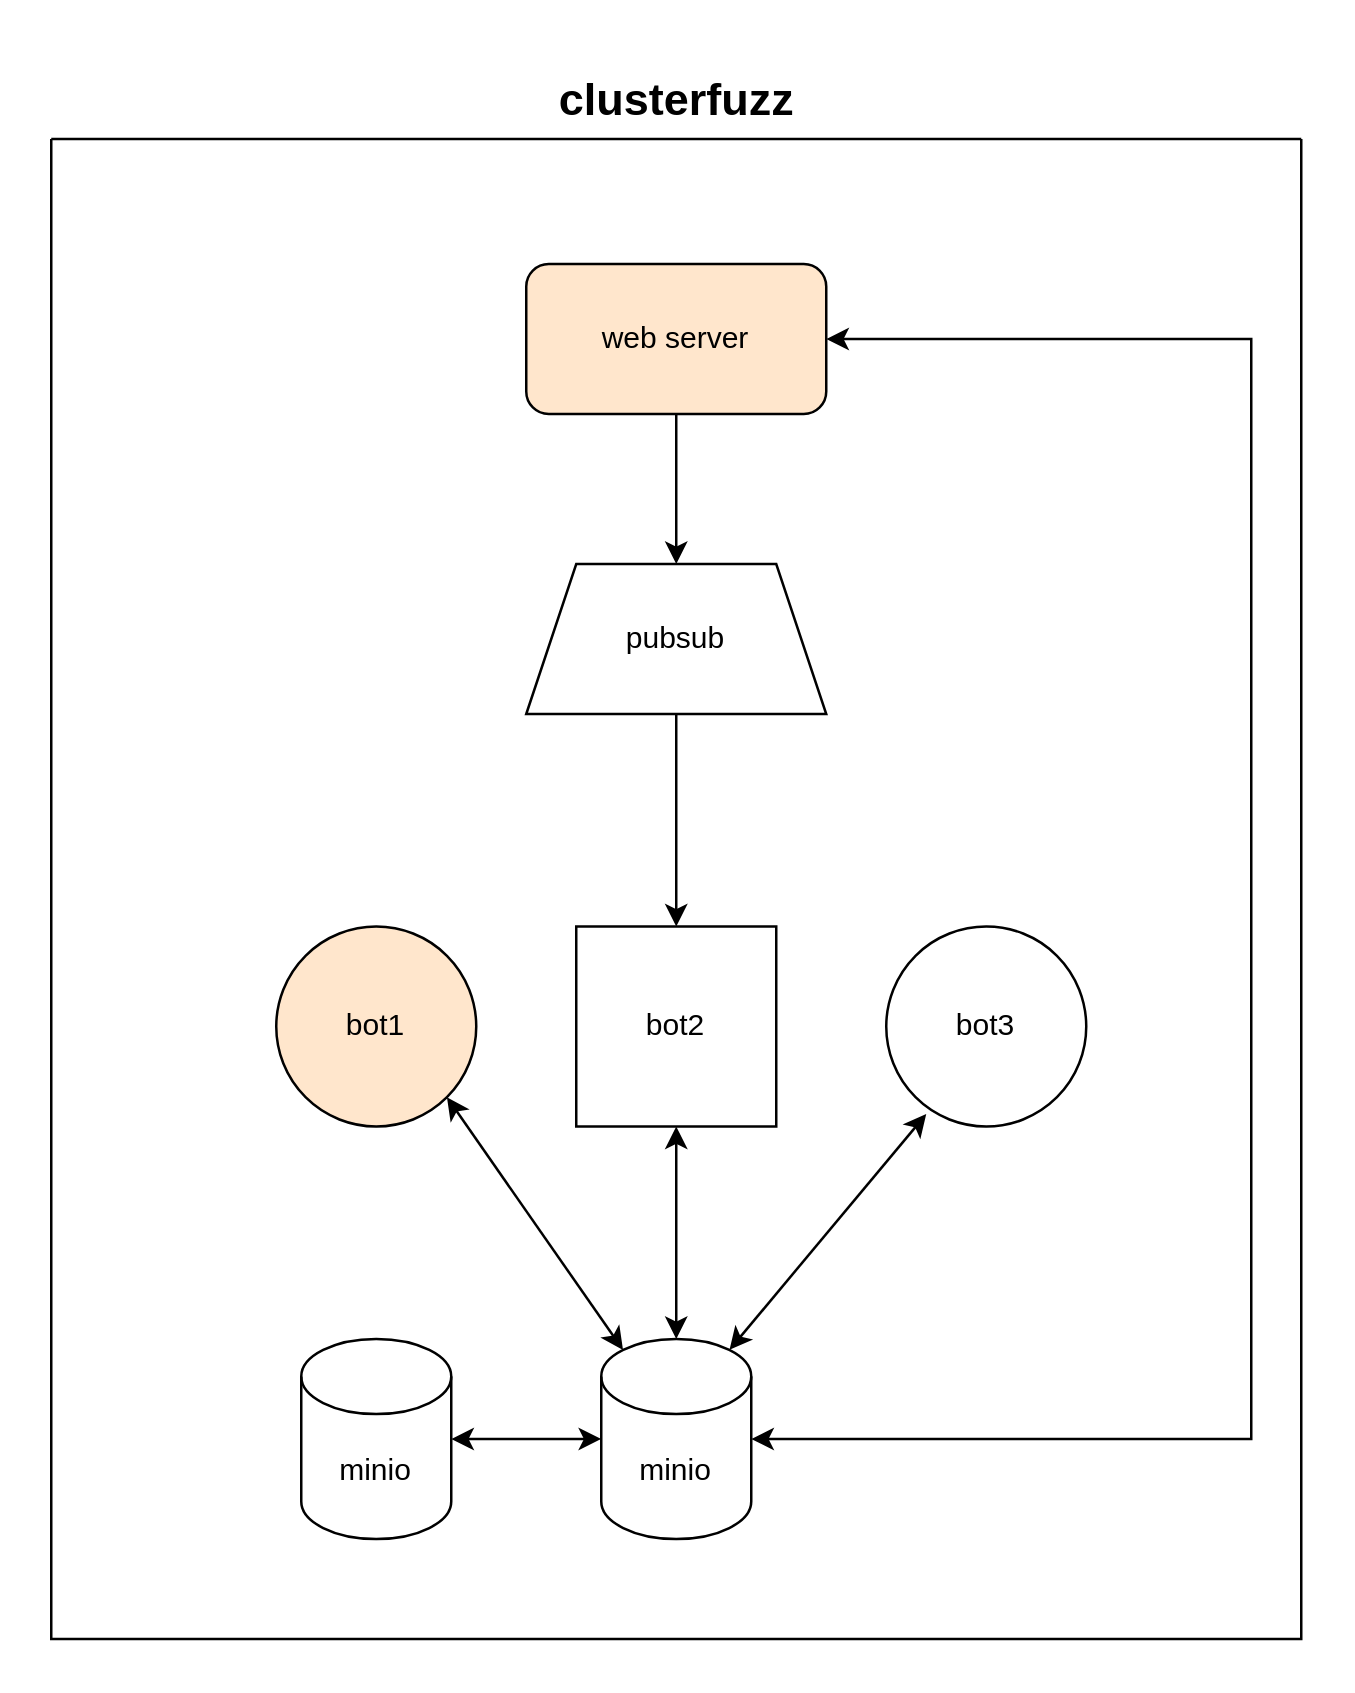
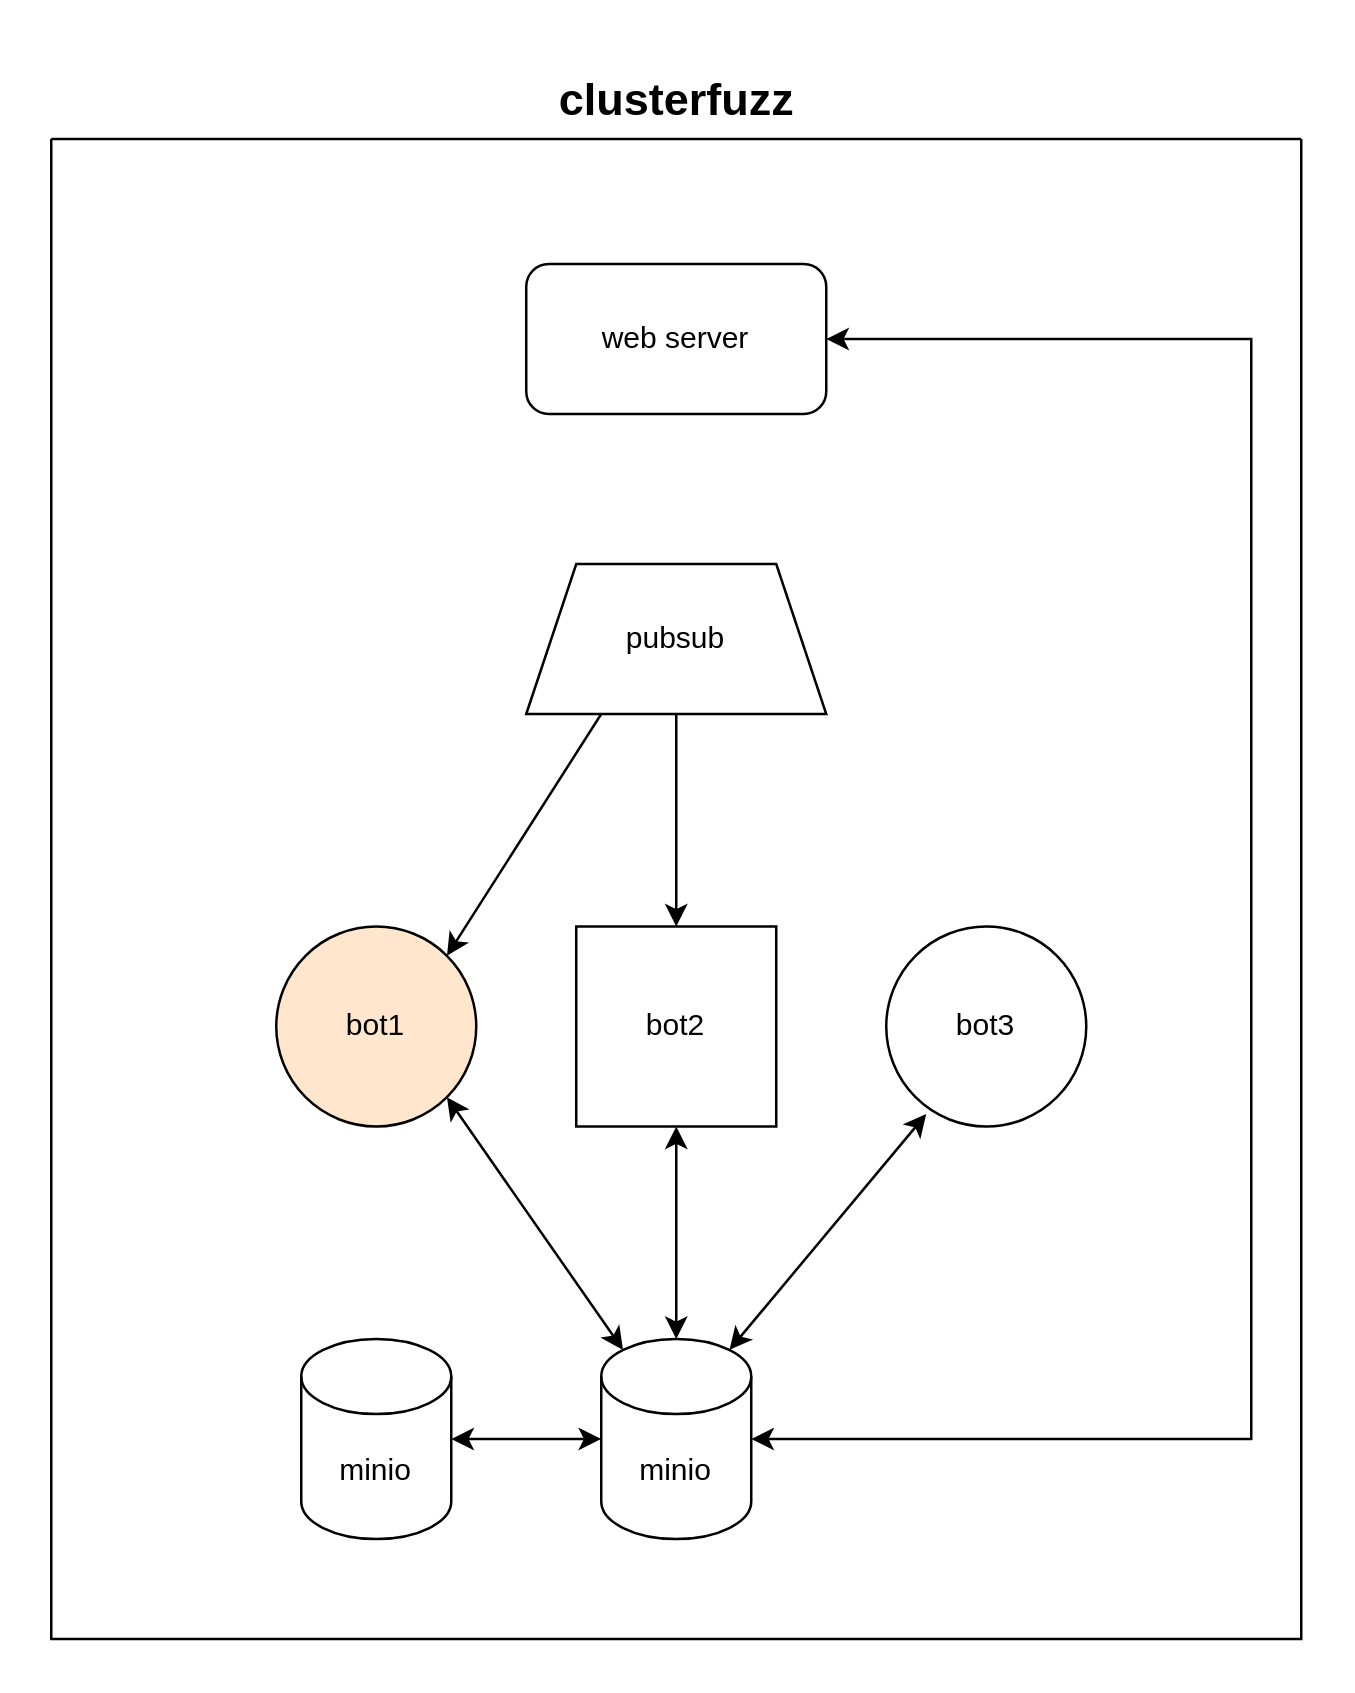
(676, 339) -> (676, 339)
(676, 481) -> none
none -> (528, 828)
